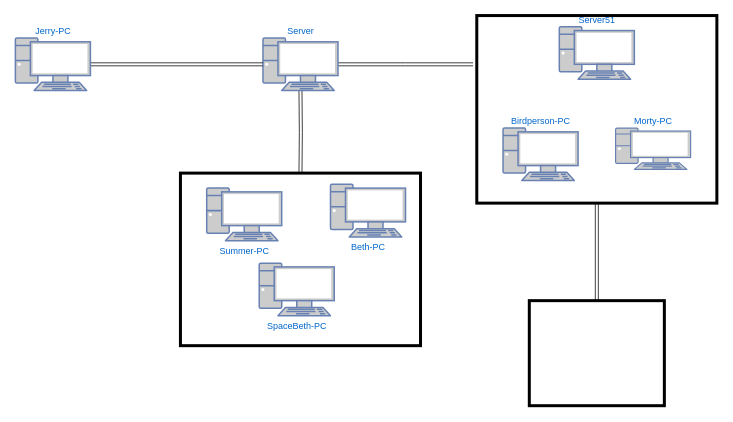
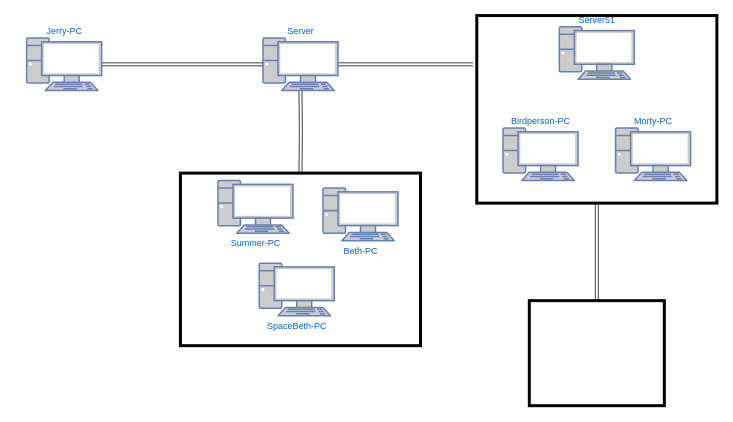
(53, 64) -> (64, 64)
(653, 149) -> (653, 154)
(368, 210) -> (360, 214)
(244, 214) -> (255, 207)
